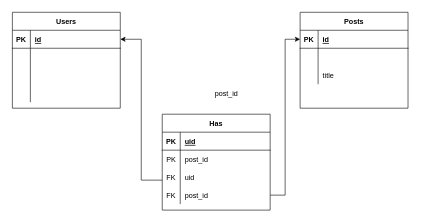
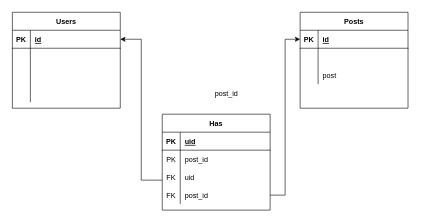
(331, 76) -> (331, 76)
